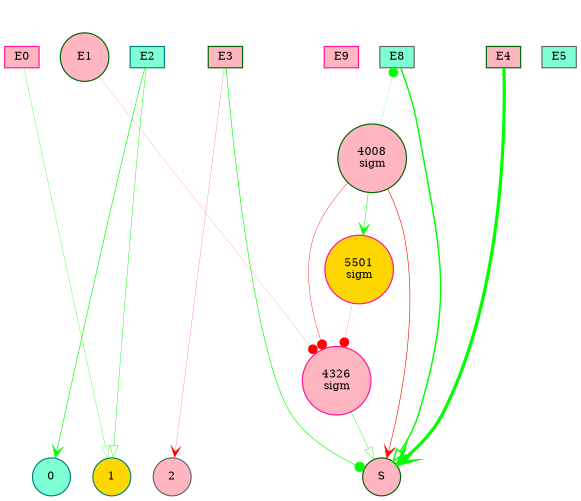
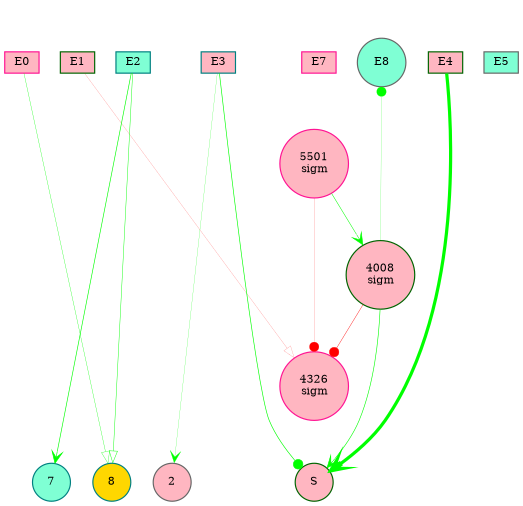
(85, 57) -> (78, 62)
(225, 57) -> (218, 62)
(341, 57) -> (319, 62)
(397, 57) -> (382, 62)
(199, 204) -> (186, 211)
(366, 208) -> (344, 214)
(200, 257) -> (196, 262)
(439, 261) -> none
(359, 270) -> (314, 164)
(409, 317) -> (369, 388)
(360, 430) -> none
(51, 477) -> (51, 482)
(112, 477) -> (112, 482)
